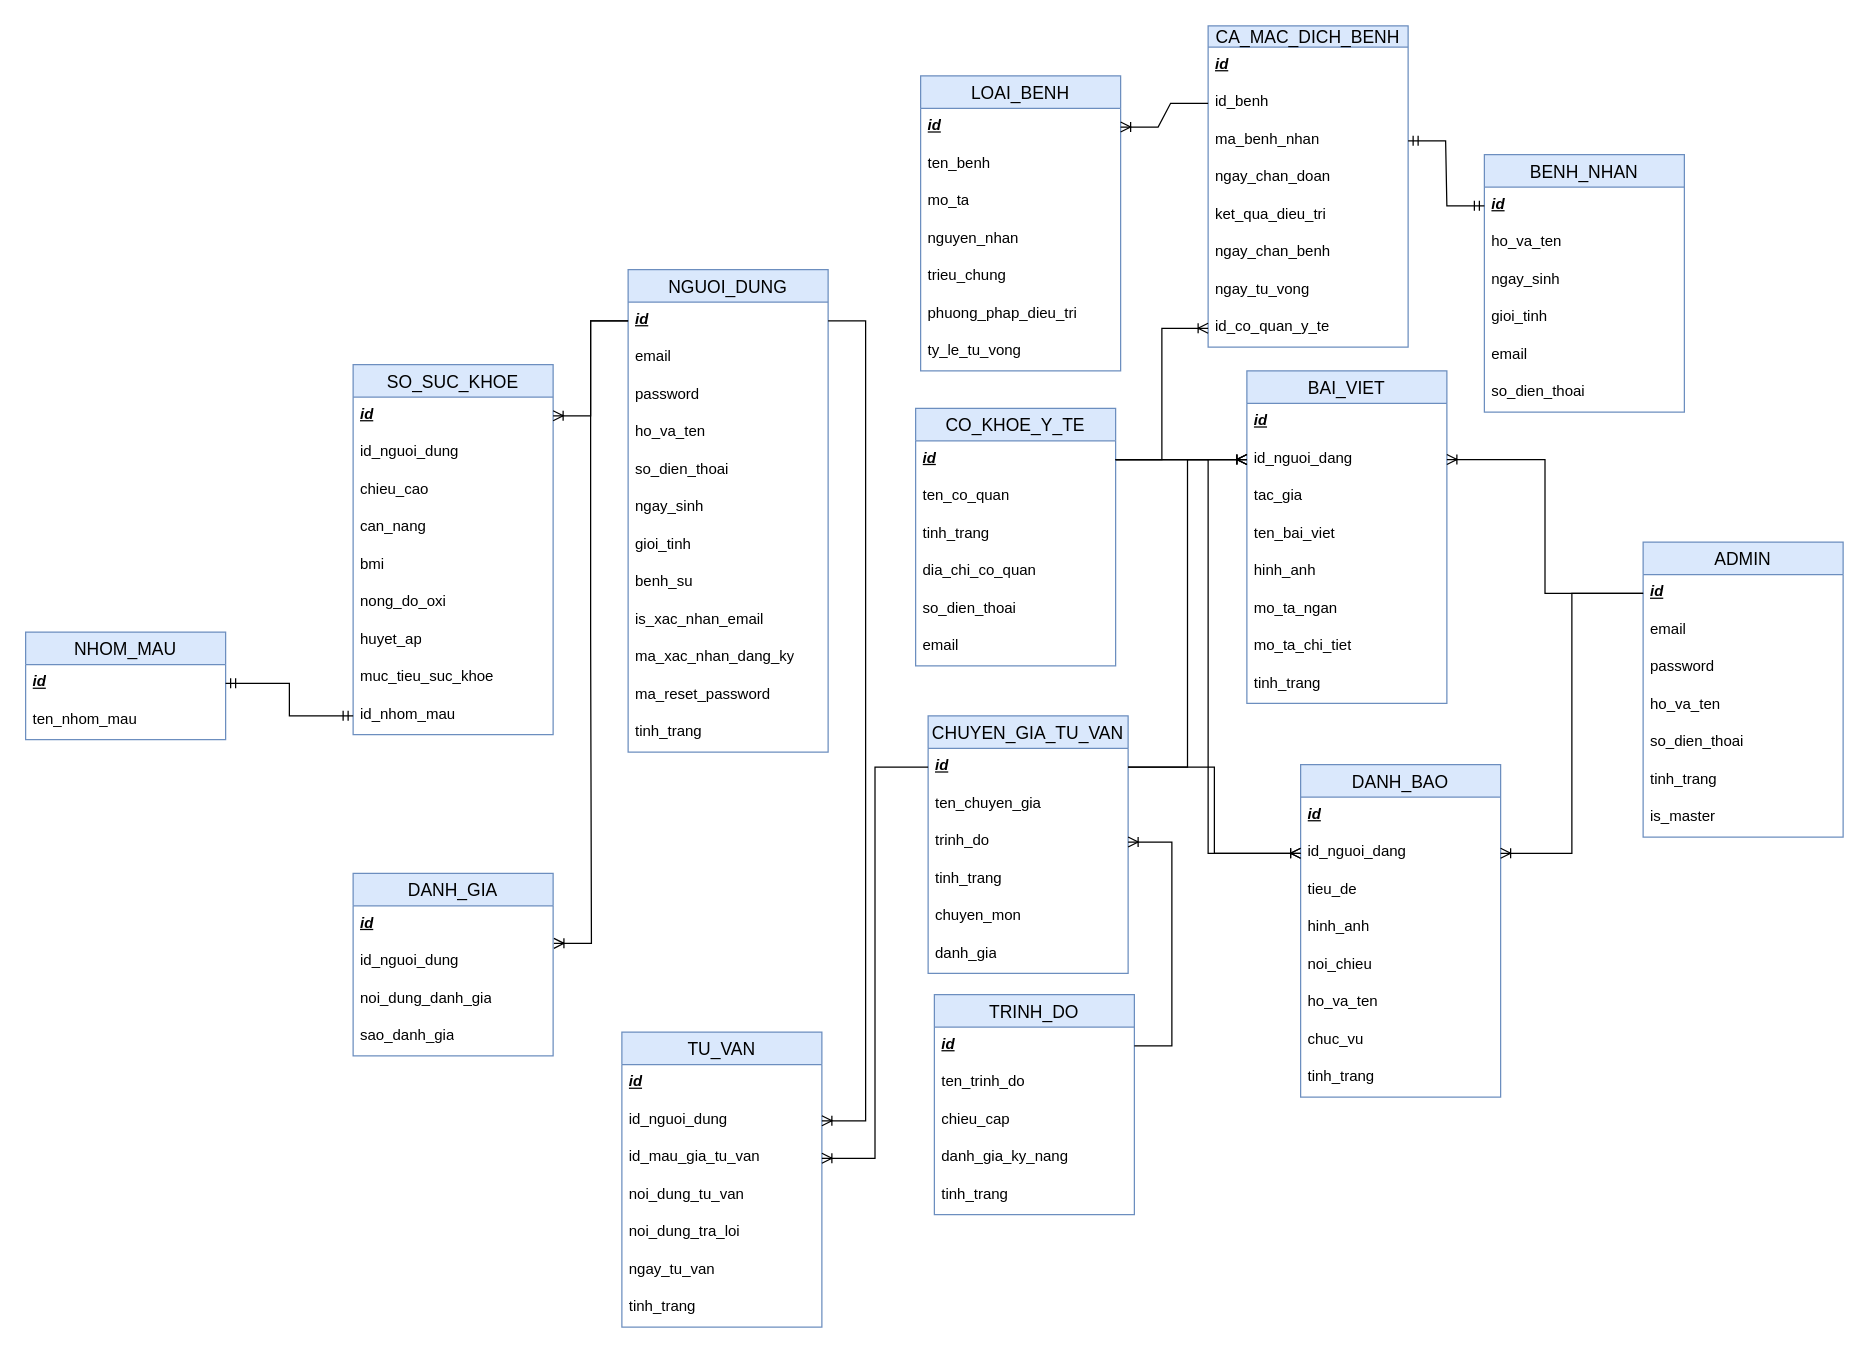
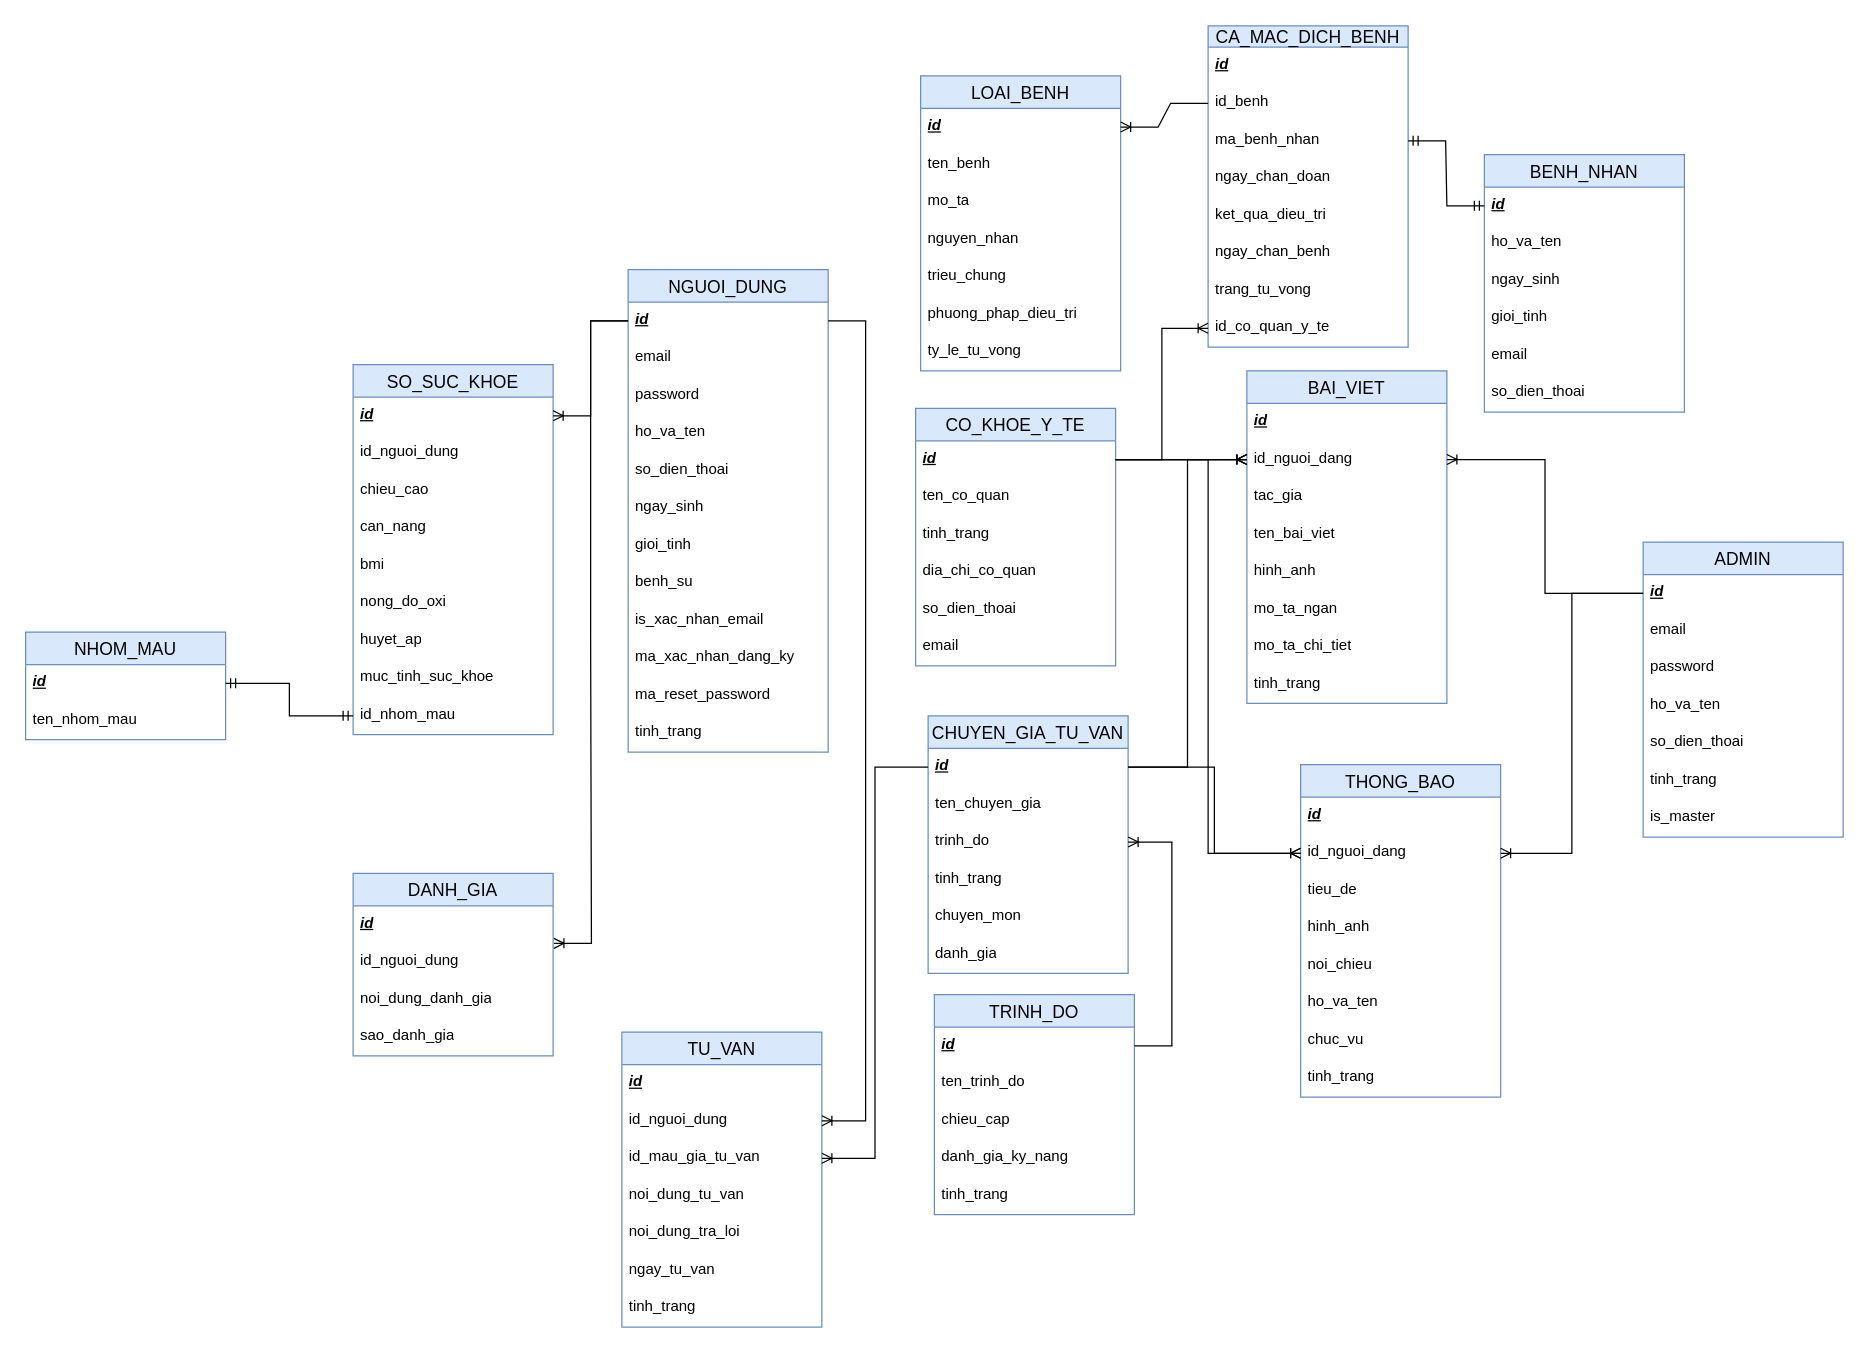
(1266, 290) -> (1270, 290)
(430, 677) -> (430, 677)
(1400, 782) -> (1400, 782)
